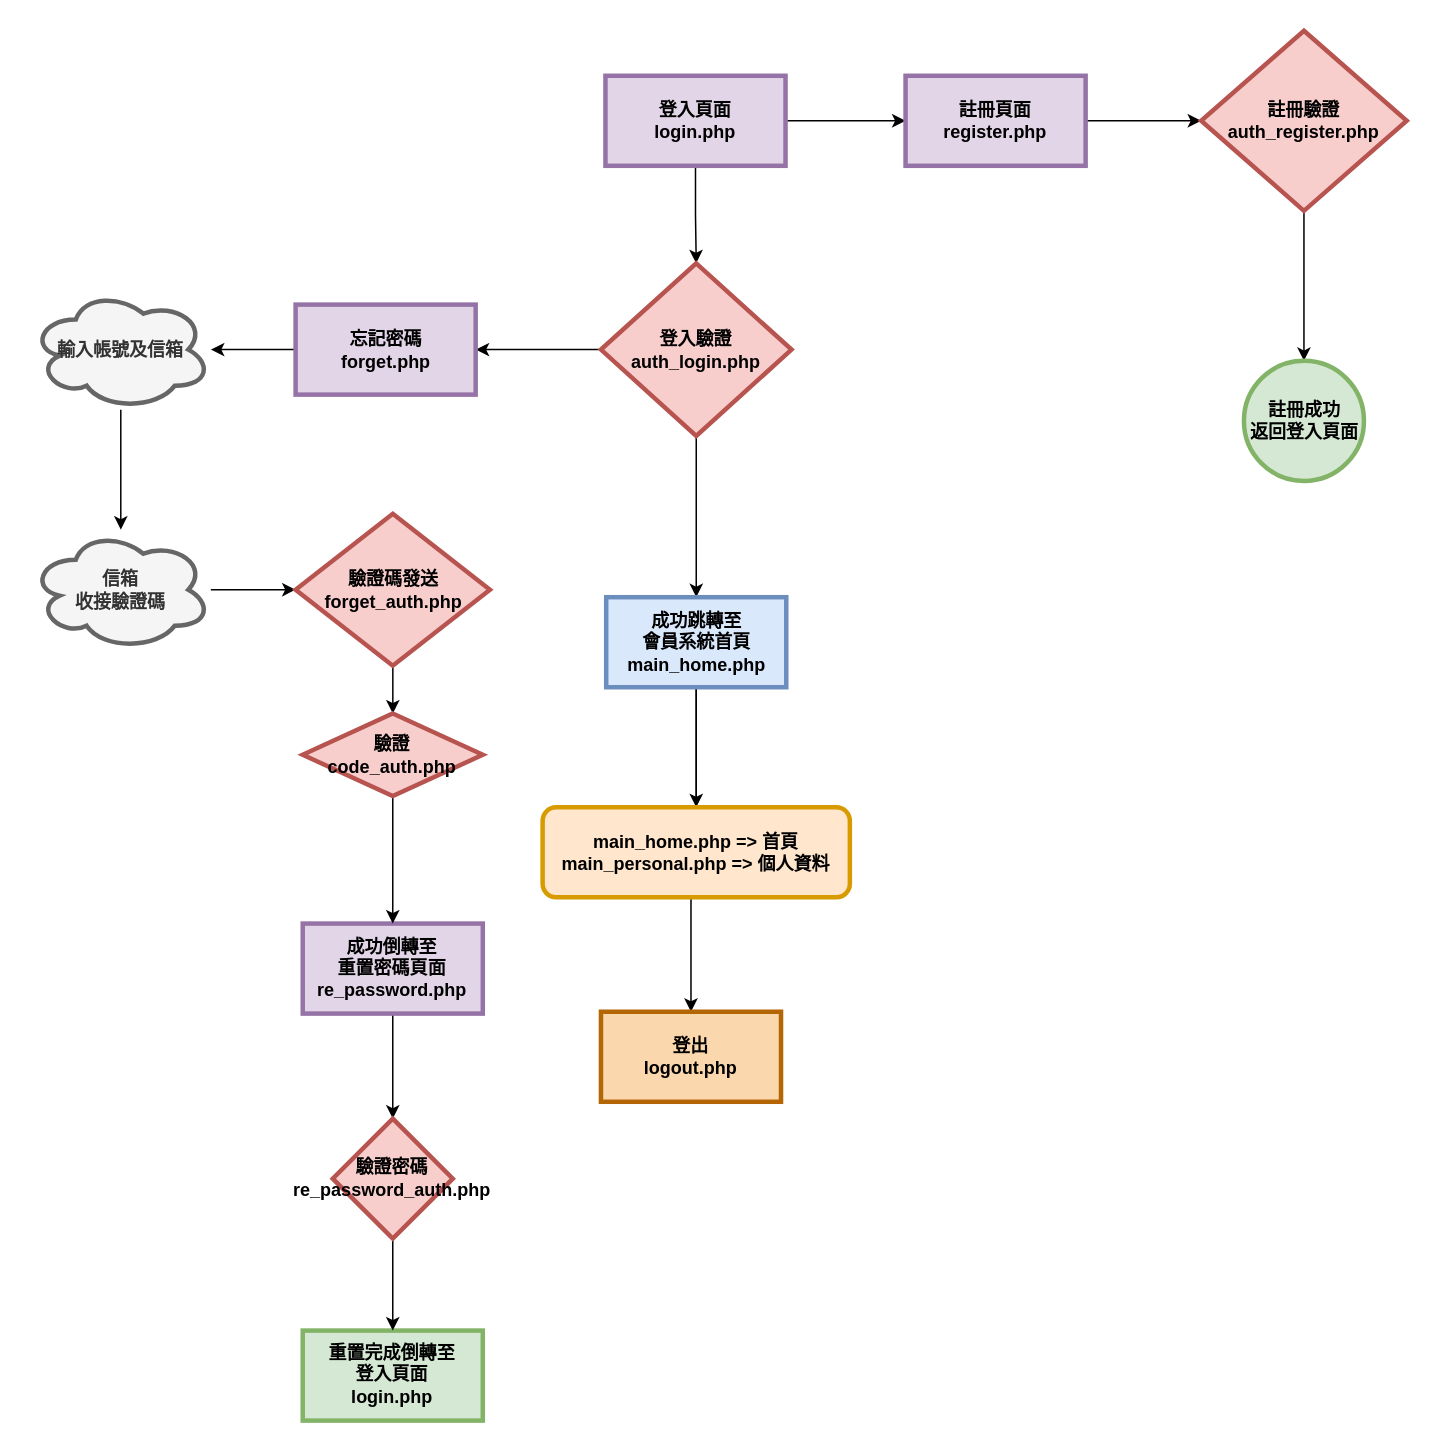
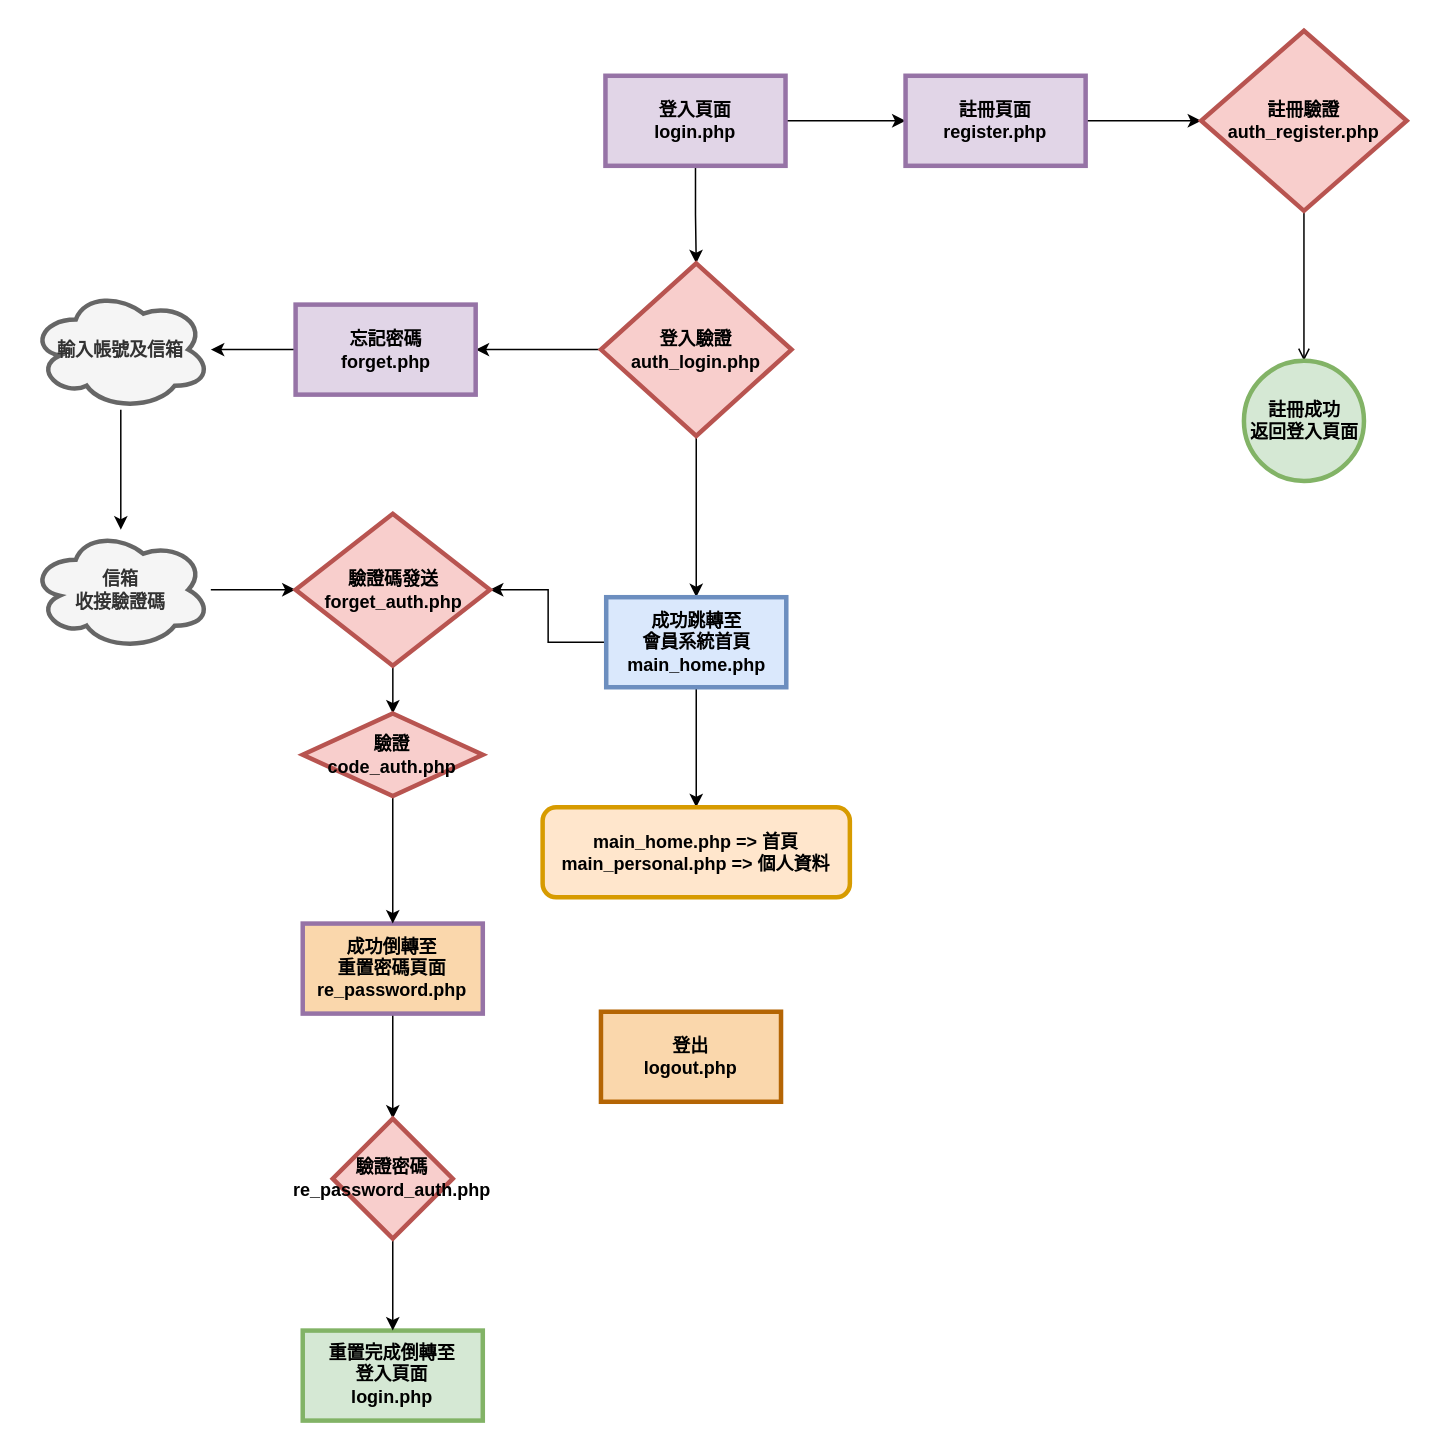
(1304, 349) -> (1304, 351)
(691, 950) -> (548, 621)
(393, 968) -> (393, 968)
